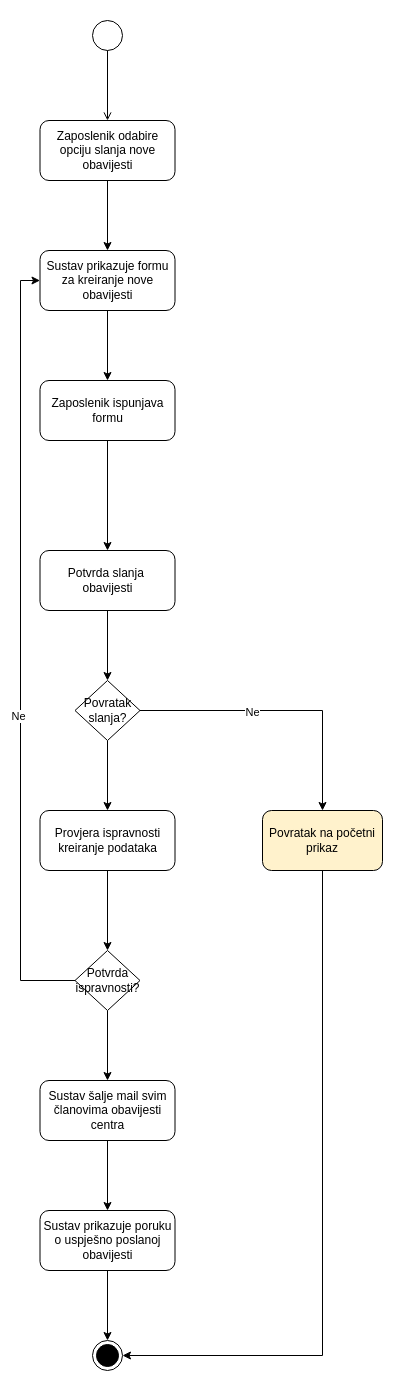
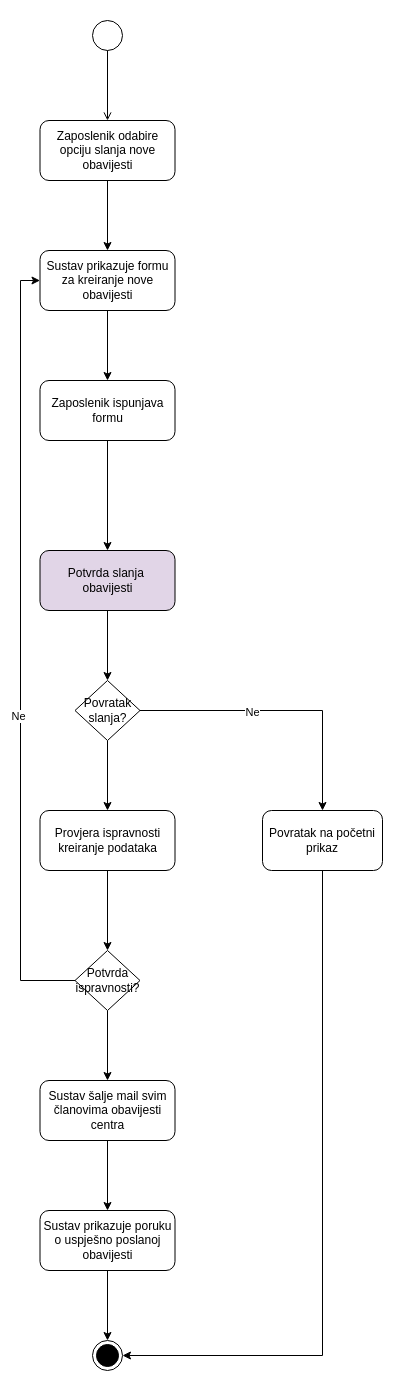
(108, 581) -> (108, 581)
(323, 841) -> (323, 841)
